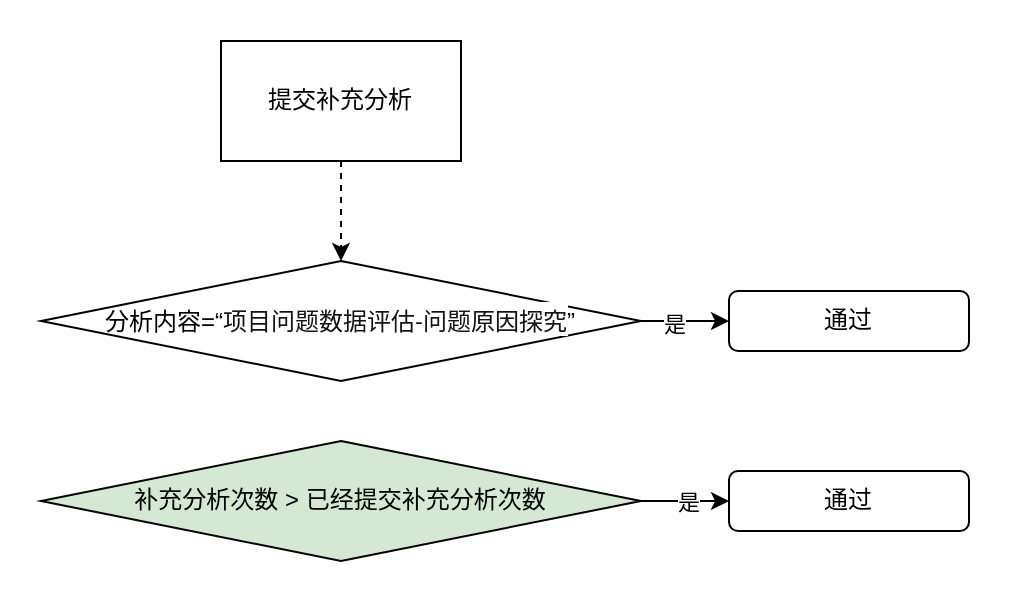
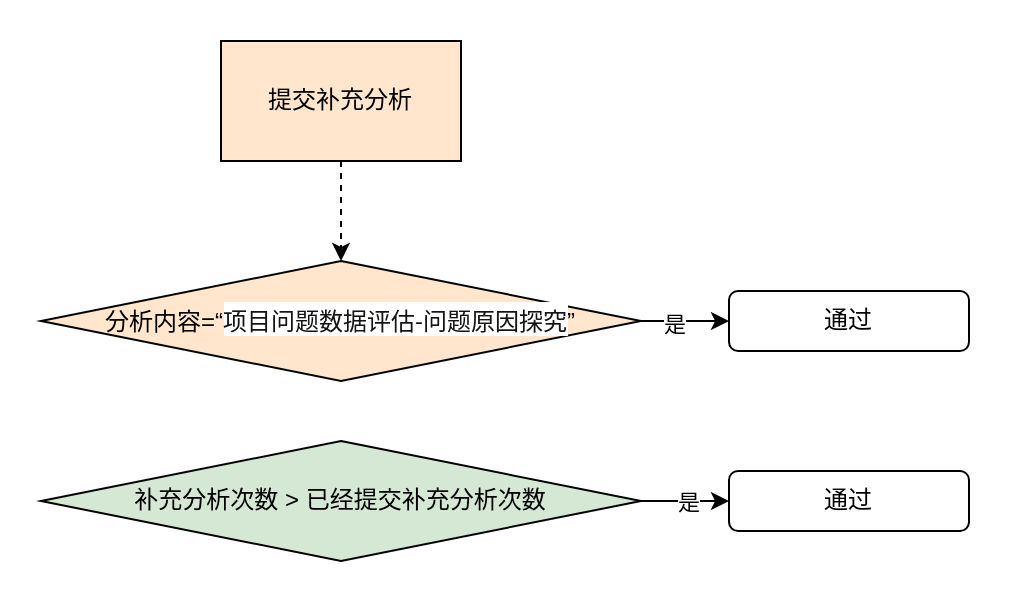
(341, 101) -> (341, 101)
(341, 321) -> (341, 321)
